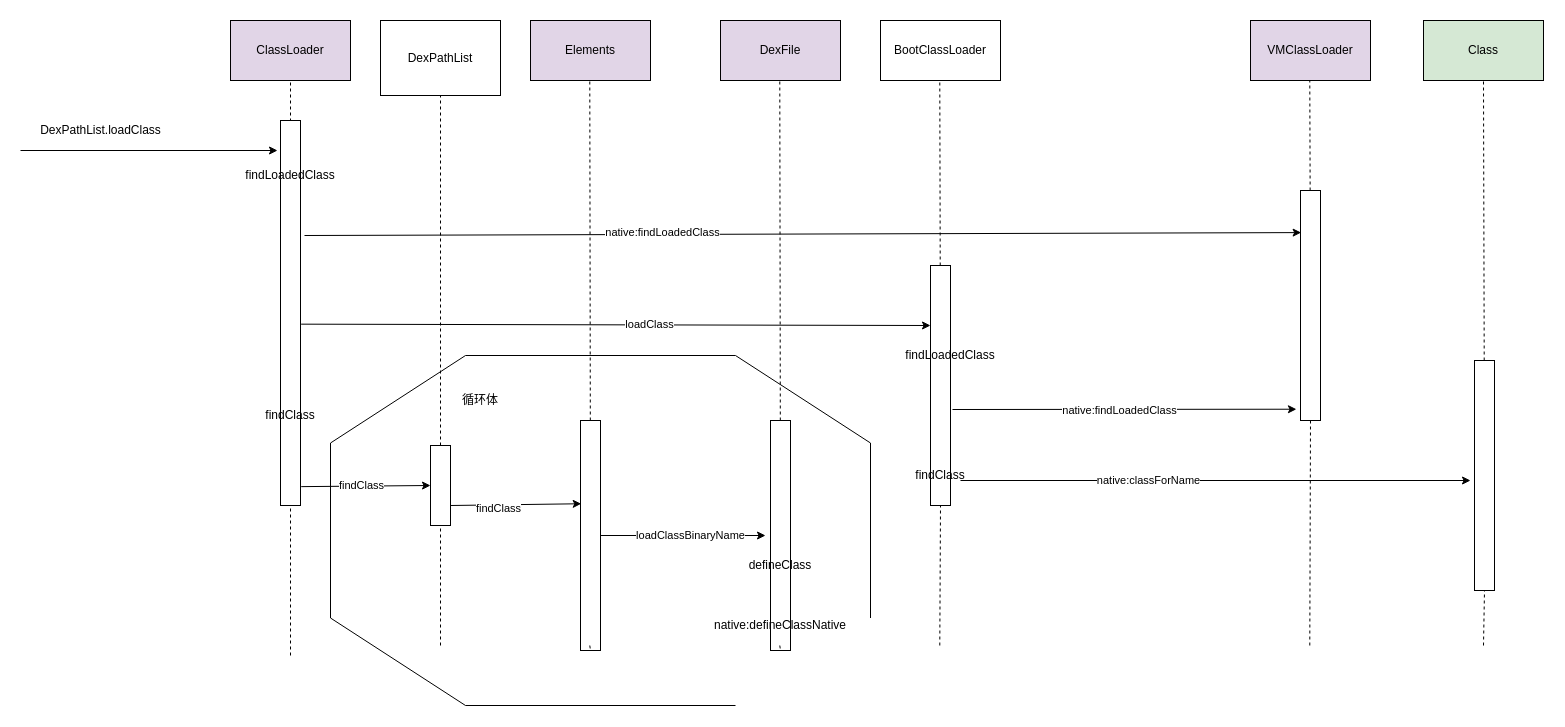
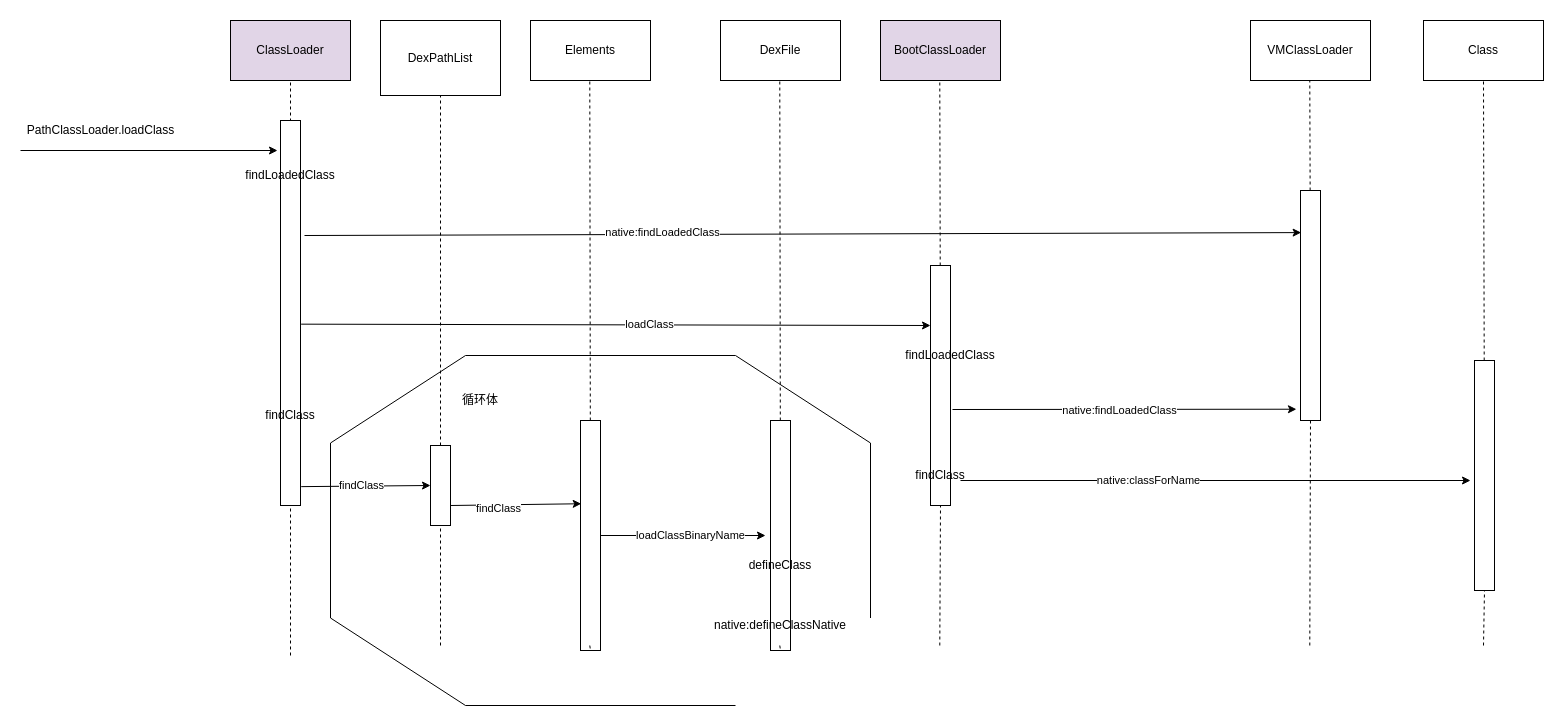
(591, 51) -> (591, 51)
(781, 51) -> (781, 51)
(941, 51) -> (941, 51)
(1311, 51) -> (1311, 51)
(1484, 51) -> (1484, 51)
(101, 131) -> (101, 131)
